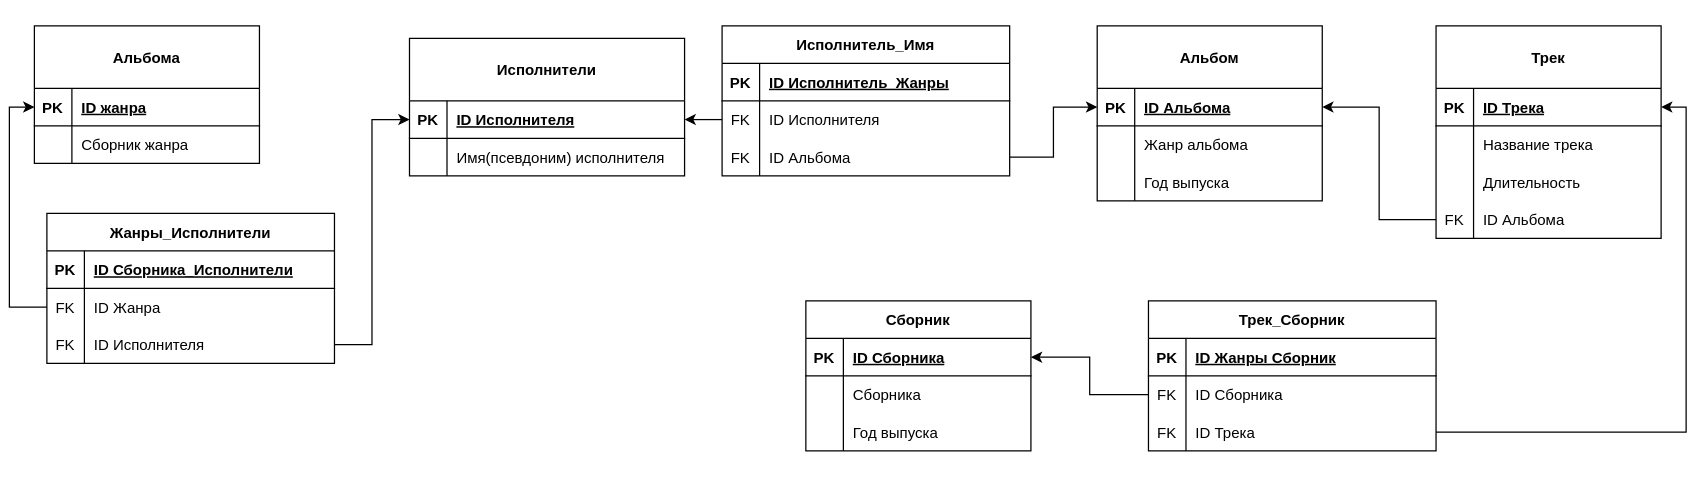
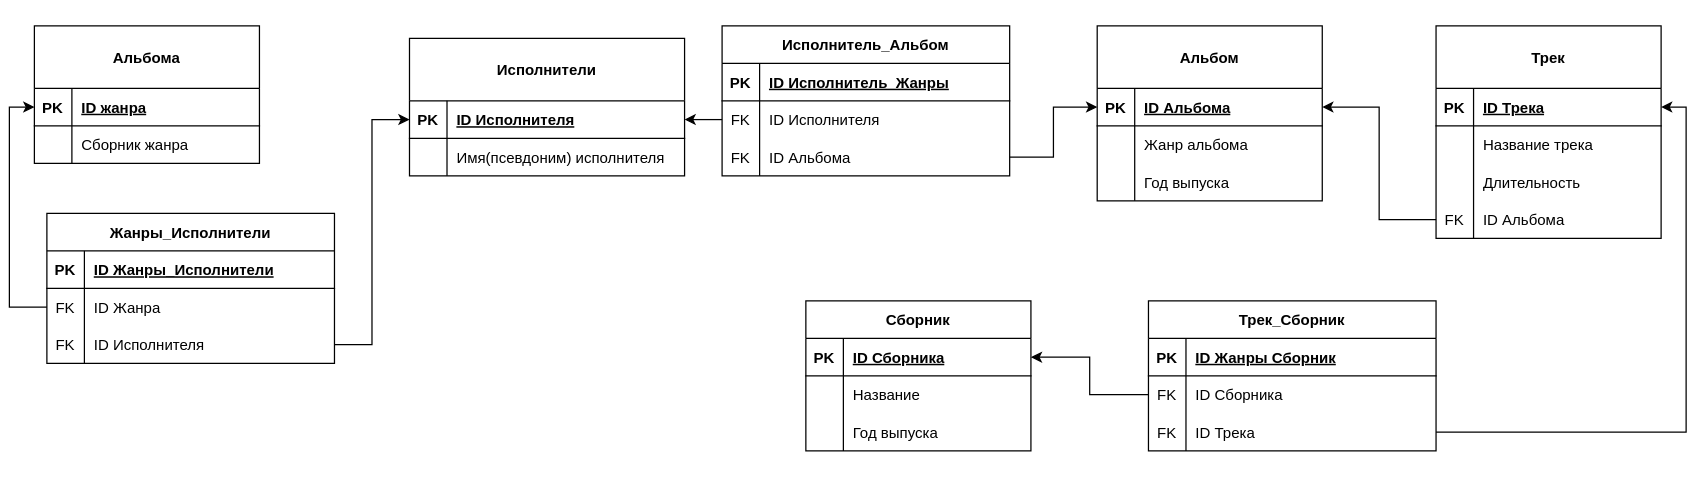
(865, 45) -> (865, 45)
(188, 270) -> (176, 270)
(886, 395) -> (886, 395)
